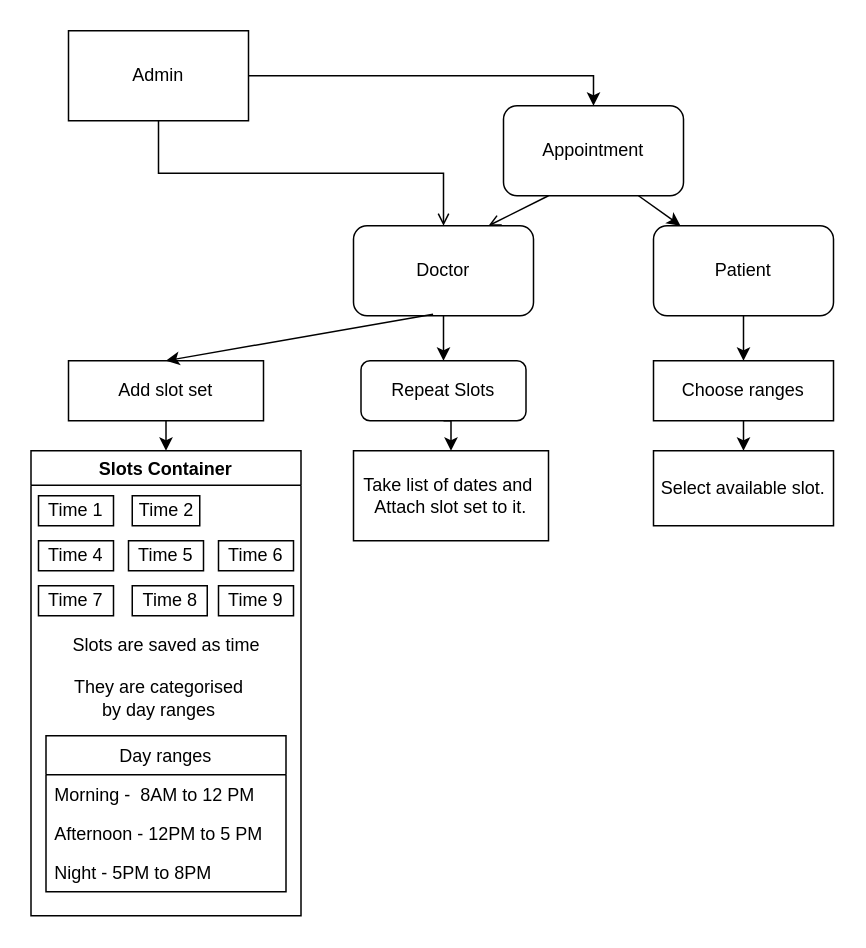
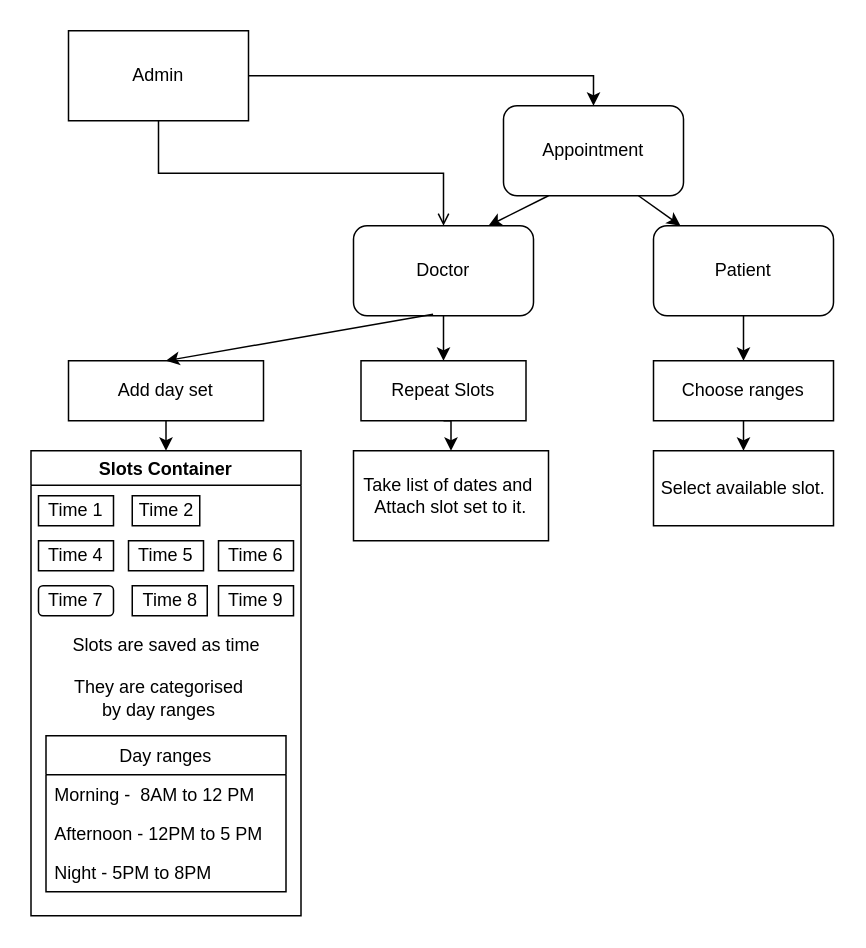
(497, 222) -> (499, 221)
(166, 391) -> (166, 391)
(443, 391) -> (443, 391)
(76, 601) -> (76, 601)
